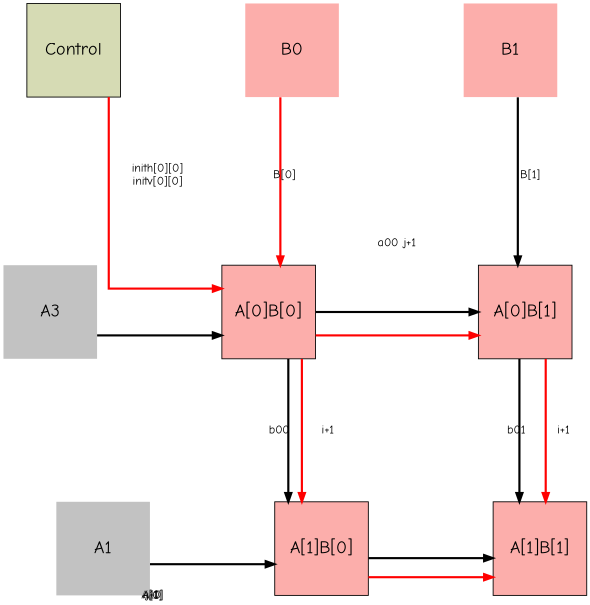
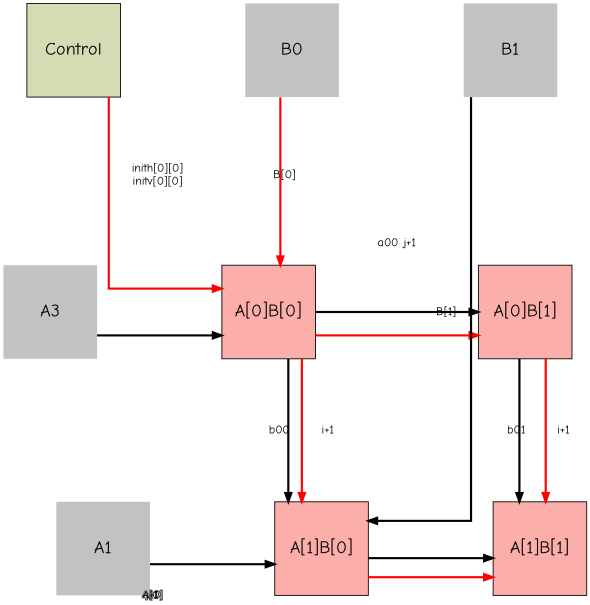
(292, 50) -> (292, 50)
(510, 50) -> (510, 50)
(518, 177) -> (471, 356)
